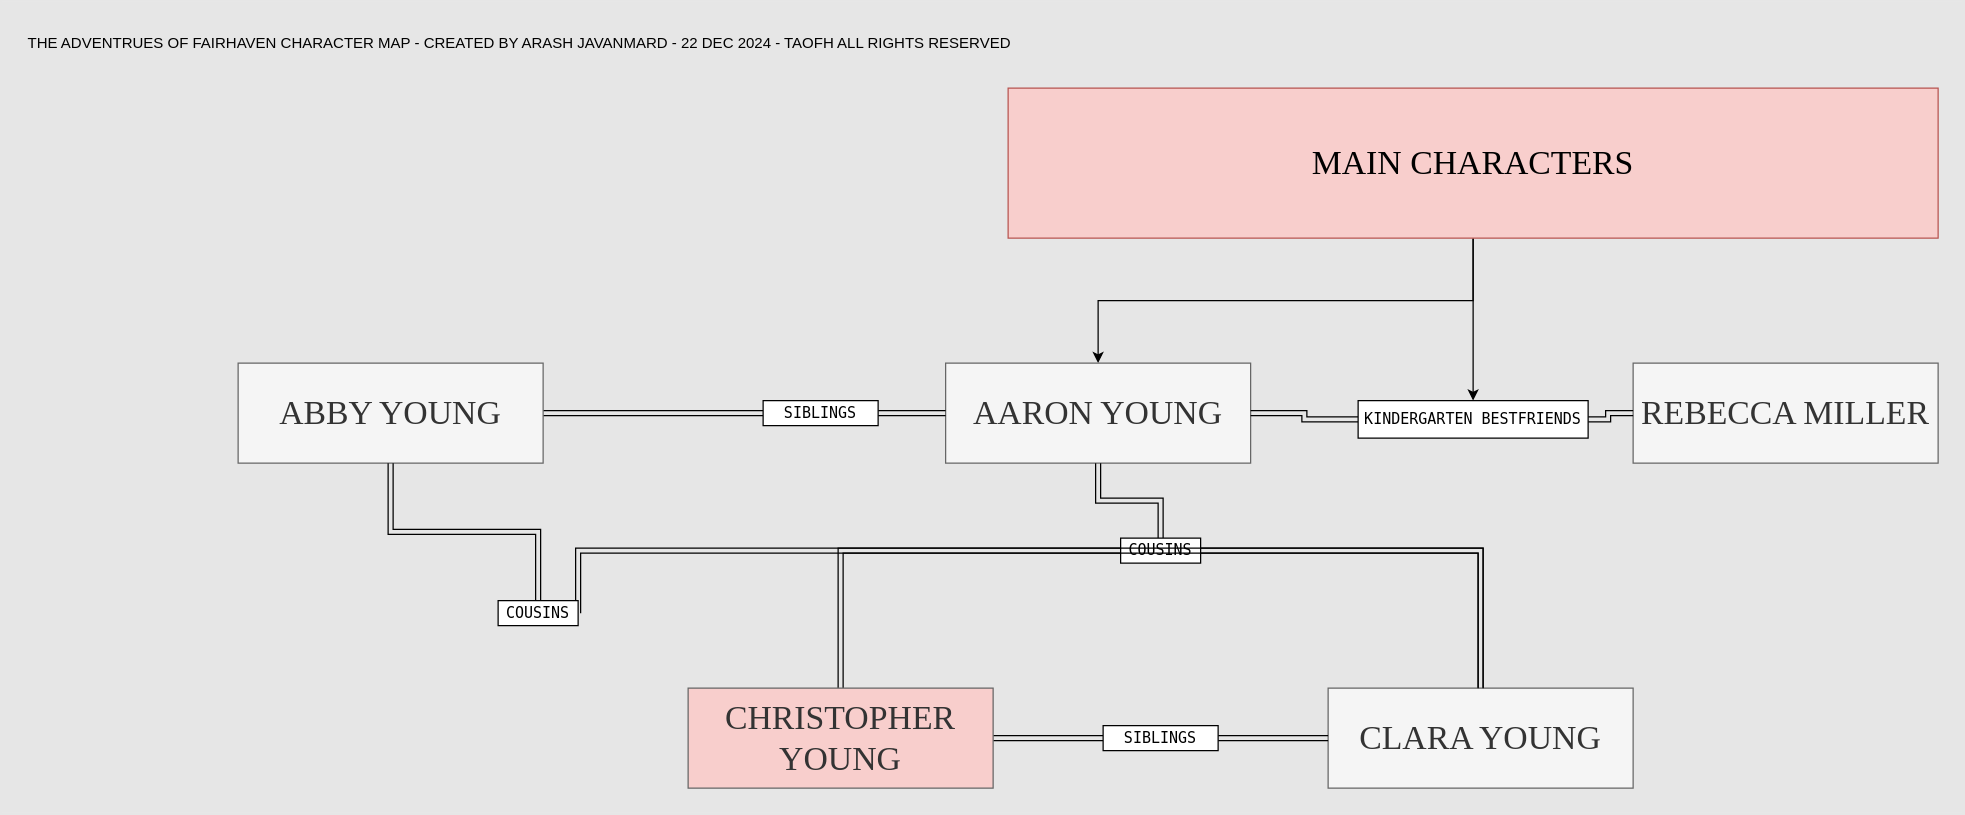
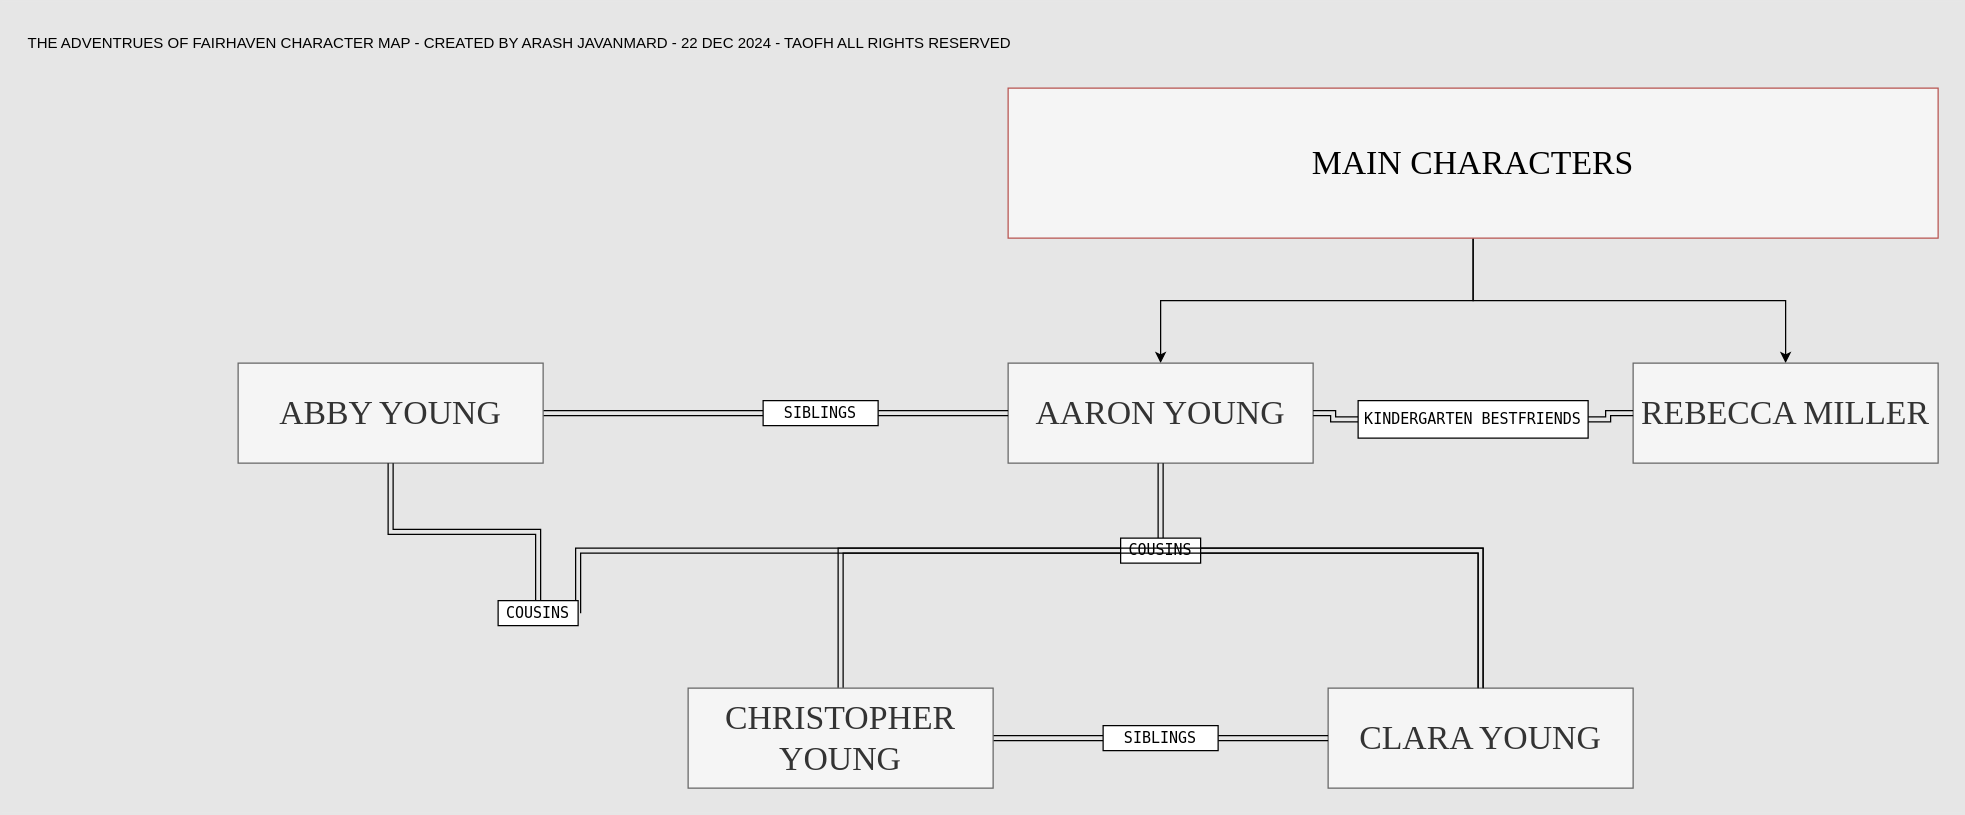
(1473, 163) -> (1473, 163)
(1473, 348) -> (1656, 301)
(1098, 413) -> (1161, 413)
(841, 738) -> (841, 738)
